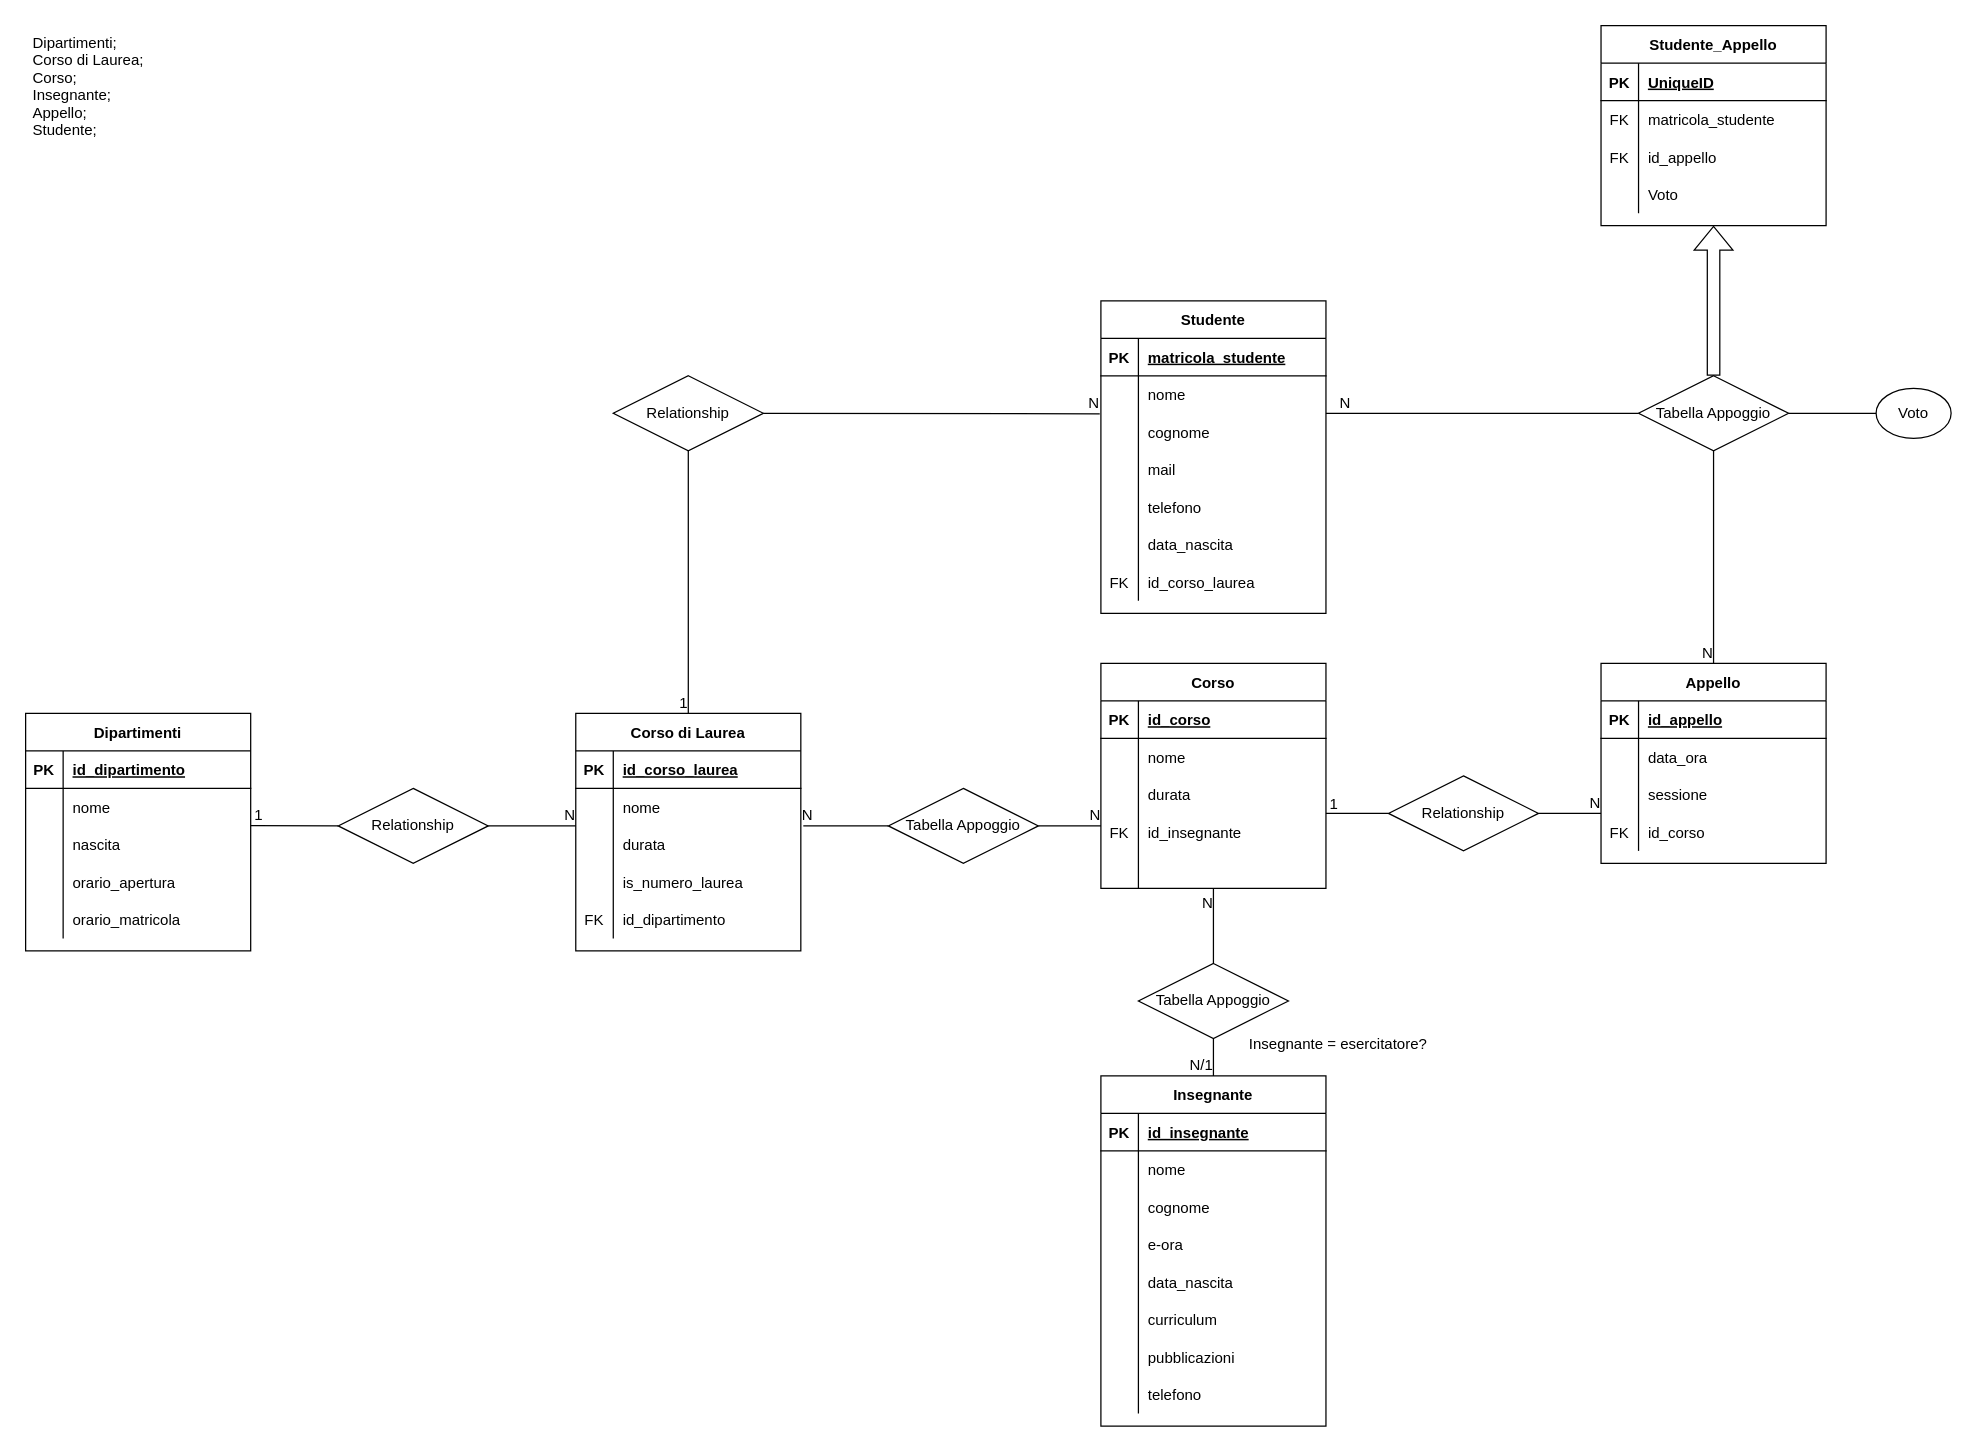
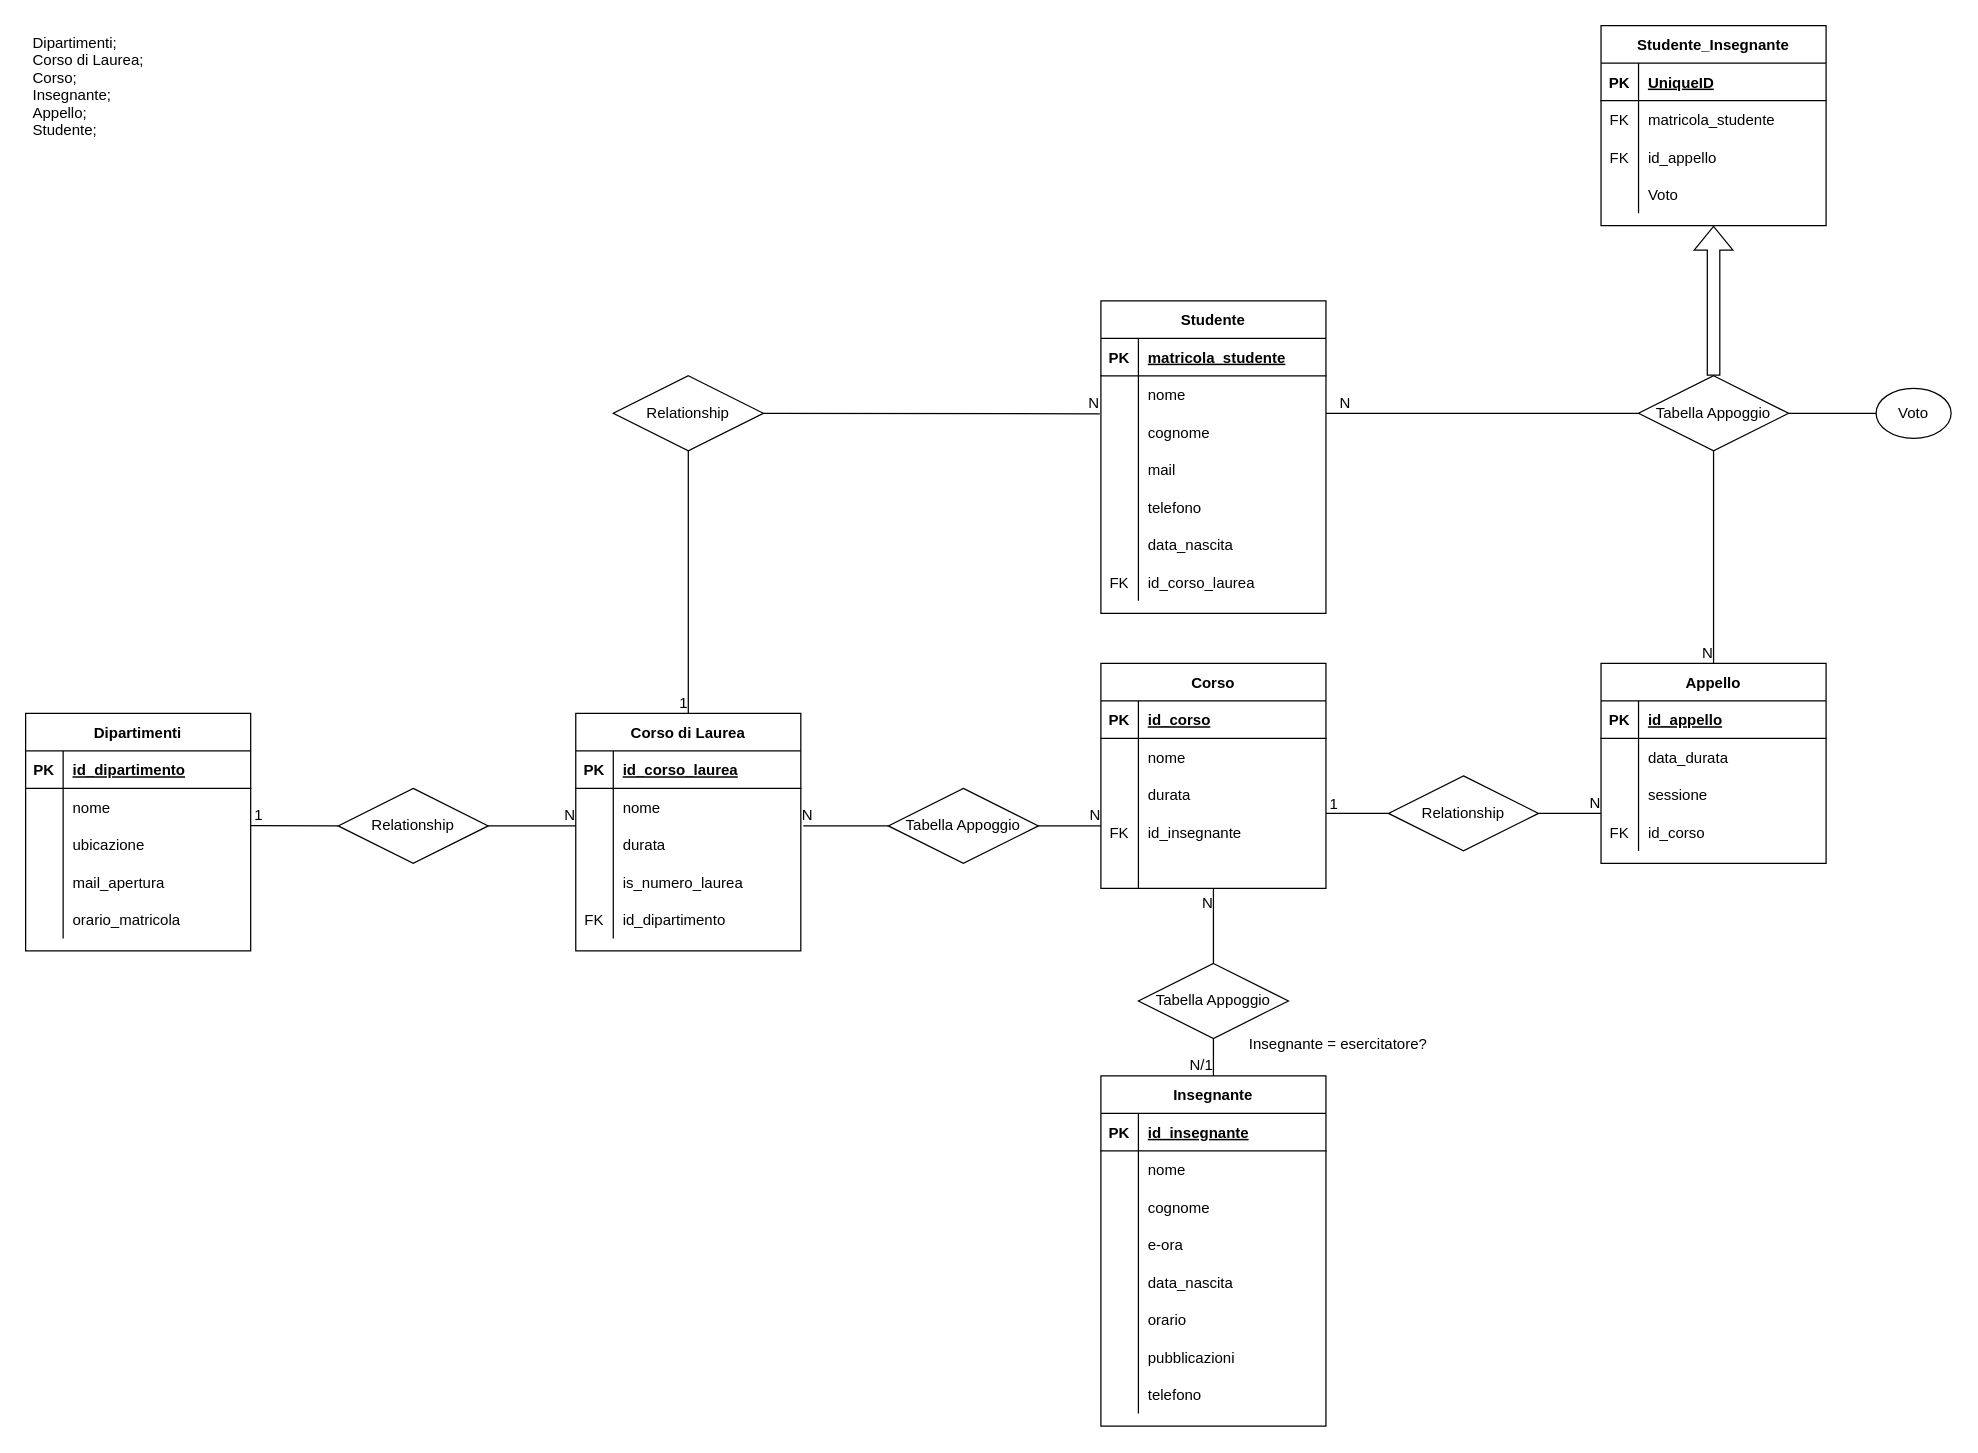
(1713, 45) -> (1713, 45)
(1681, 758) -> (1694, 758)
(100, 845) -> (111, 845)
(134, 883) -> (123, 883)
(1186, 1320) -> (1171, 1320)
